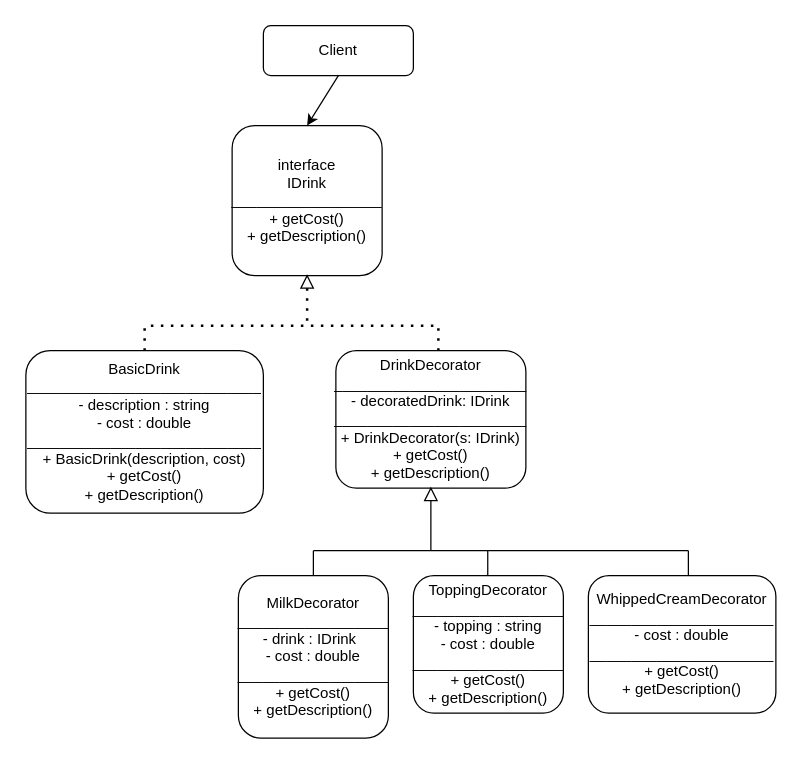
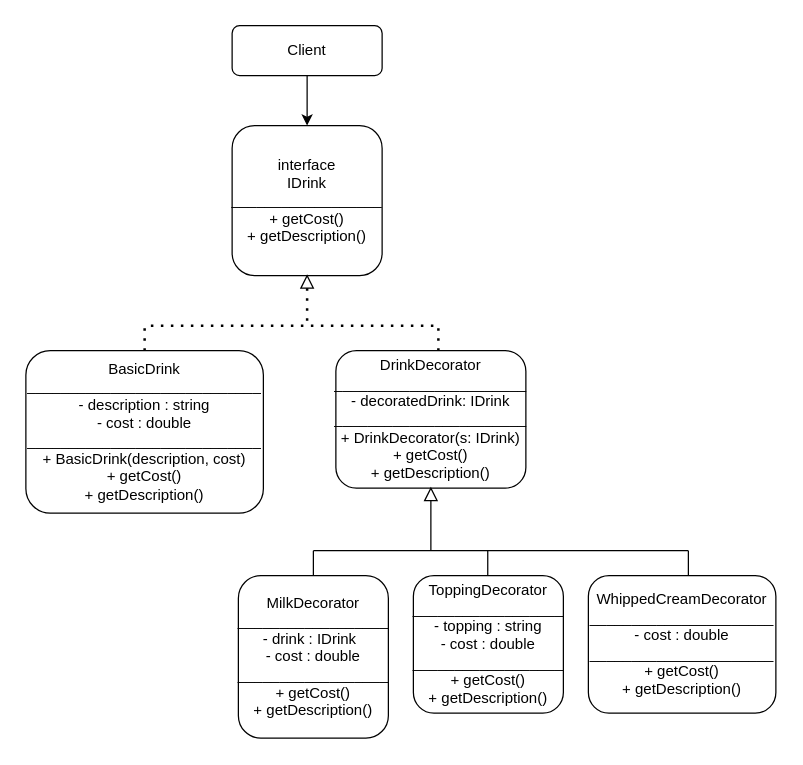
(338, 51) -> (307, 51)
